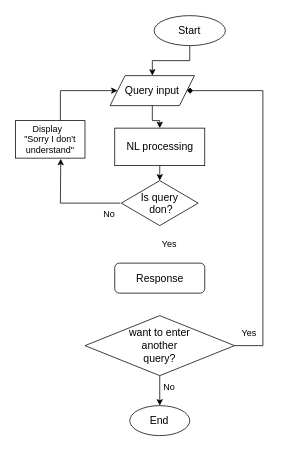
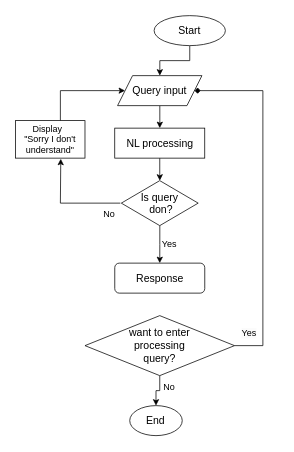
(152, 90) -> (160, 90)
(160, 147) -> (160, 143)
none -> (160, 241)
(160, 345) -> (160, 345)
(160, 420) -> (156, 420)
